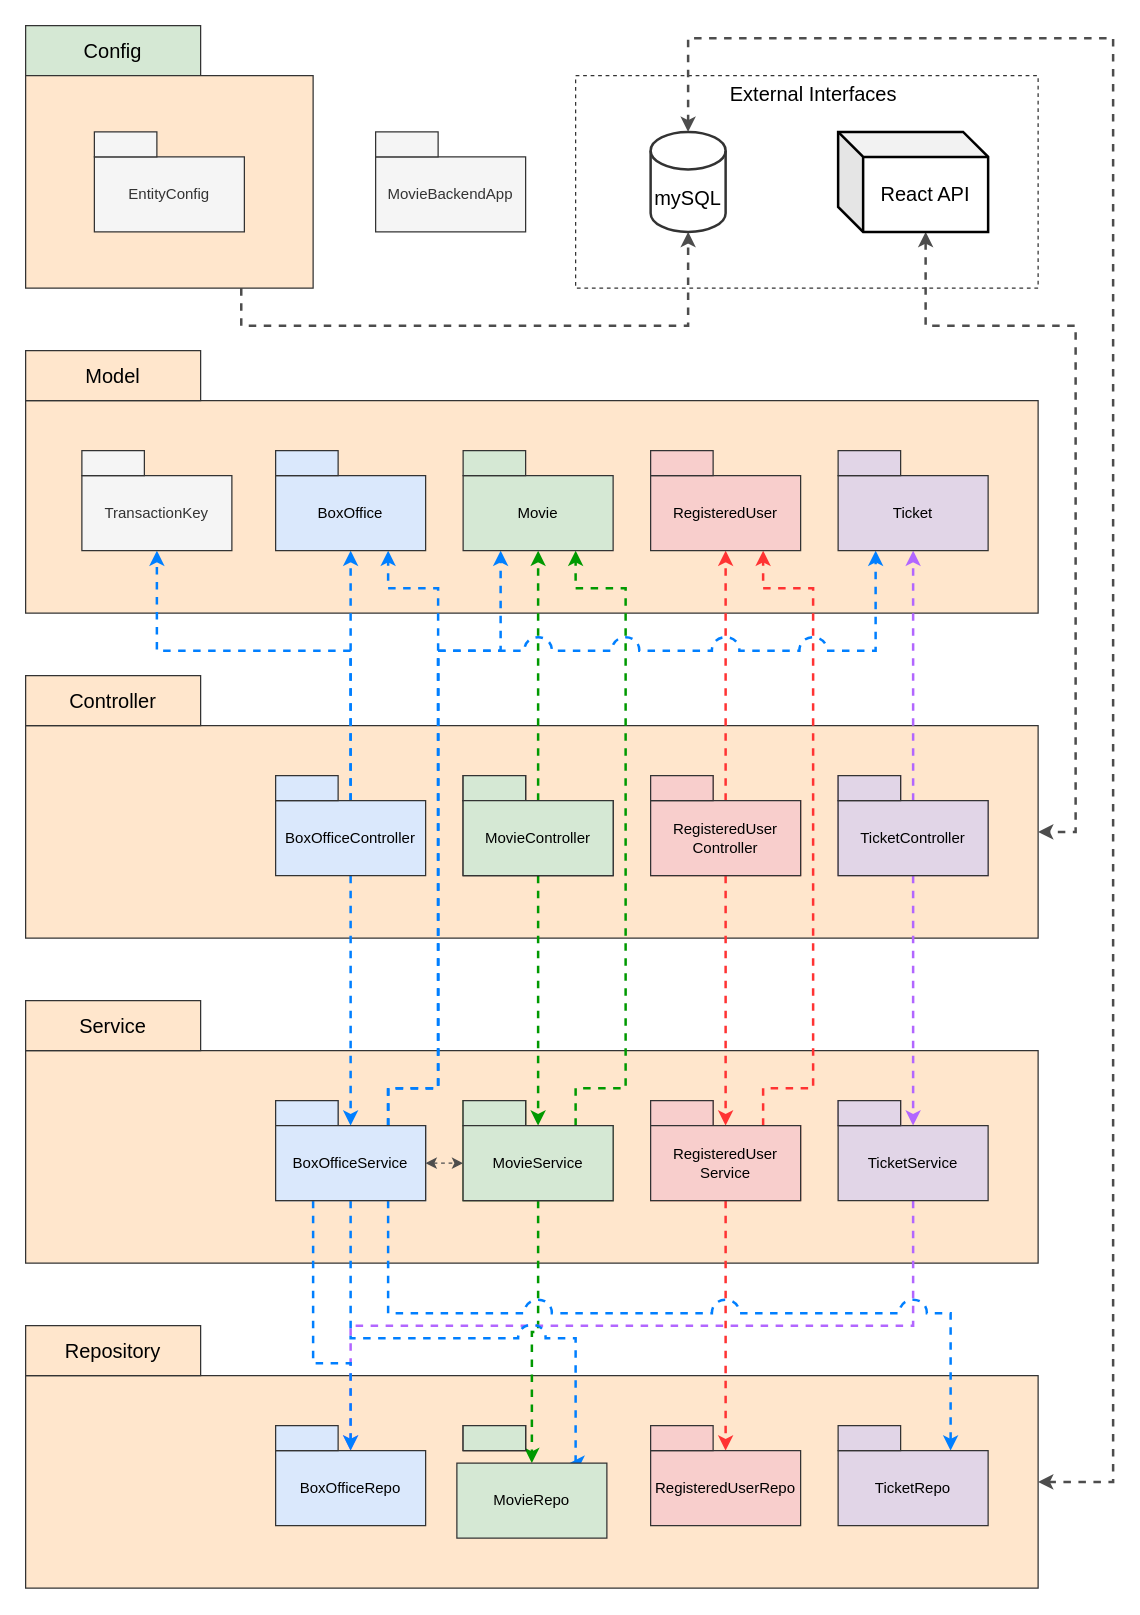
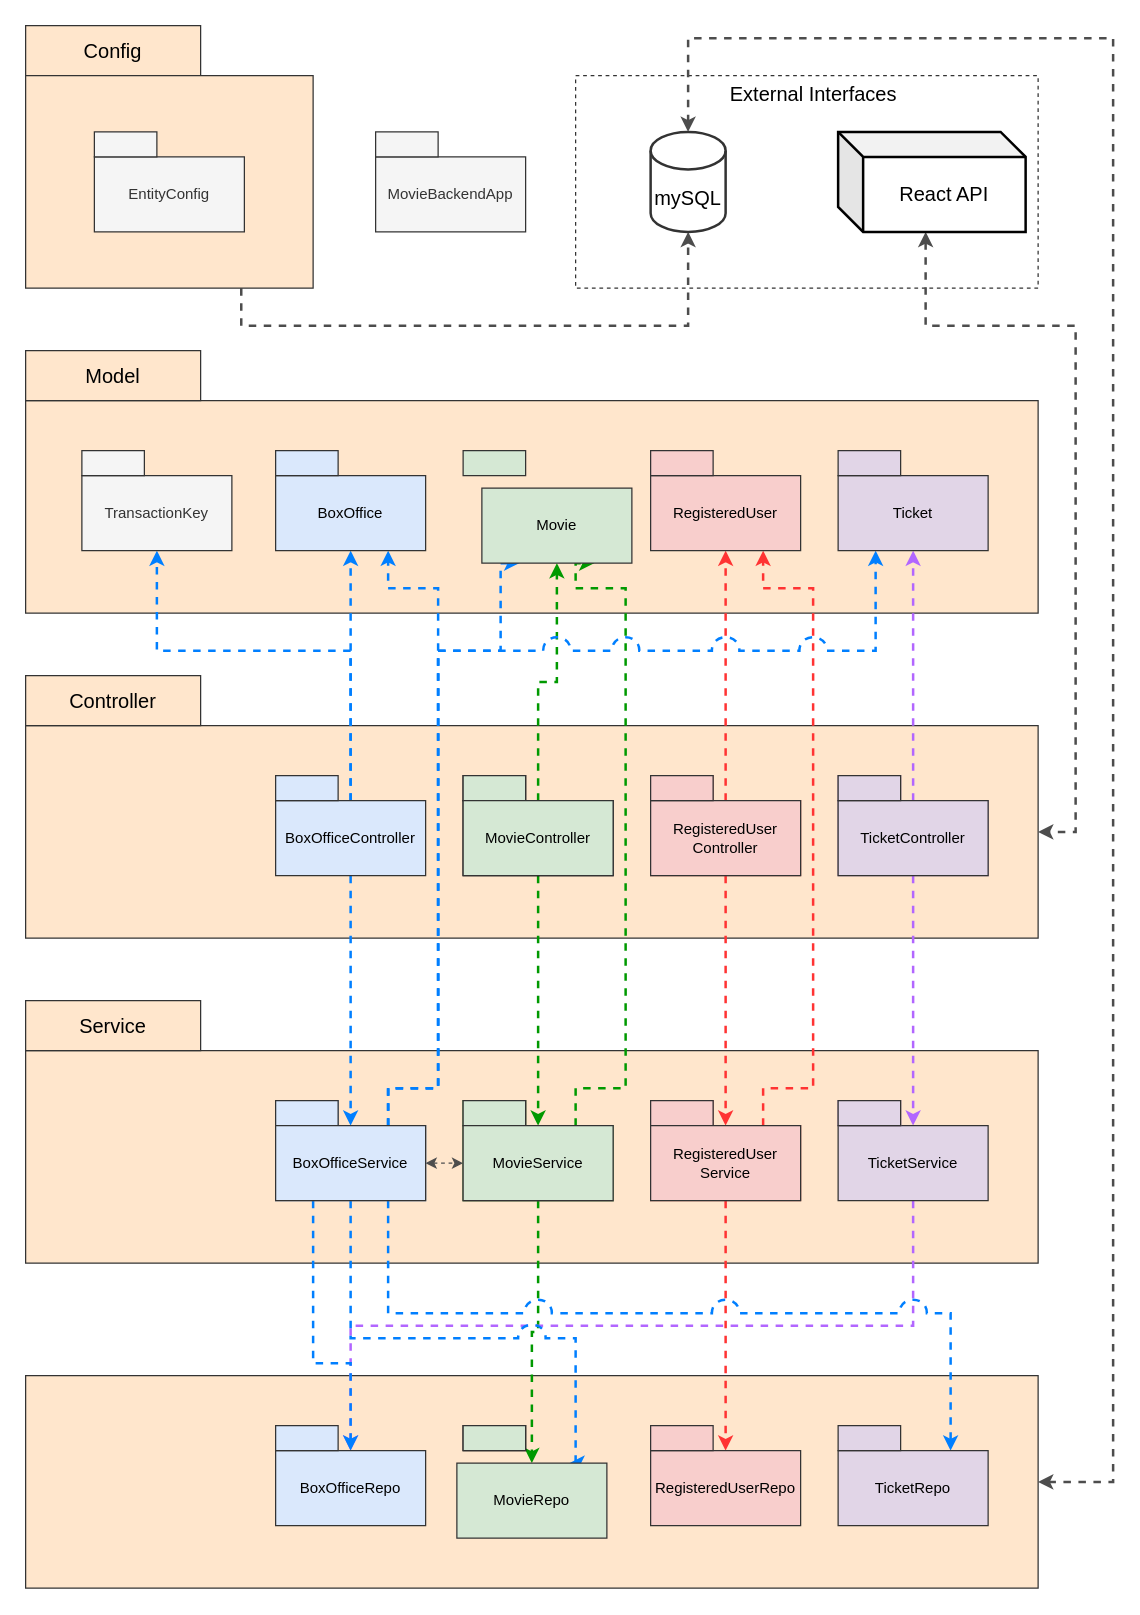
(113, 51) -> (113, 51)
(913, 182) -> (932, 182)
(538, 513) -> (557, 526)
(113, 1351) -> none
